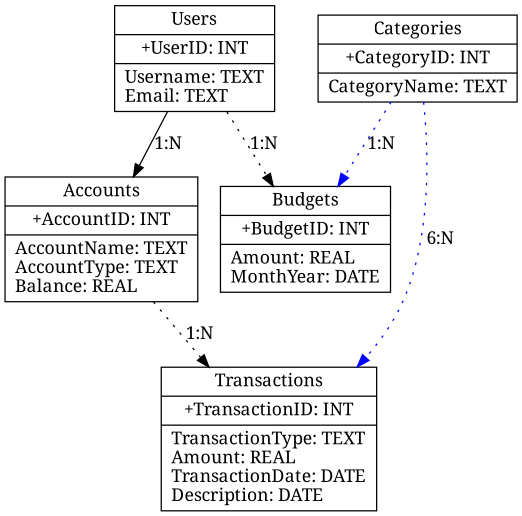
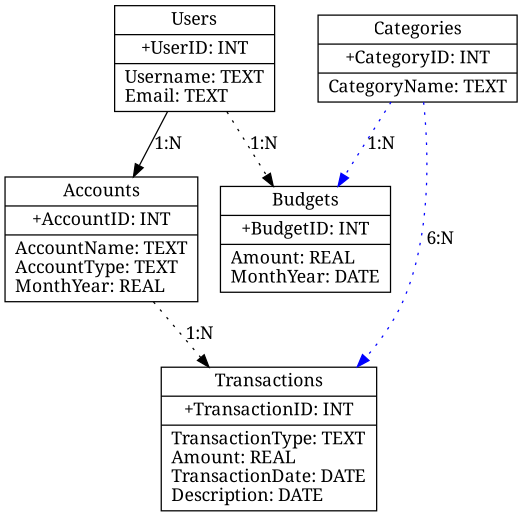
(77, 287) -> (91, 287)
